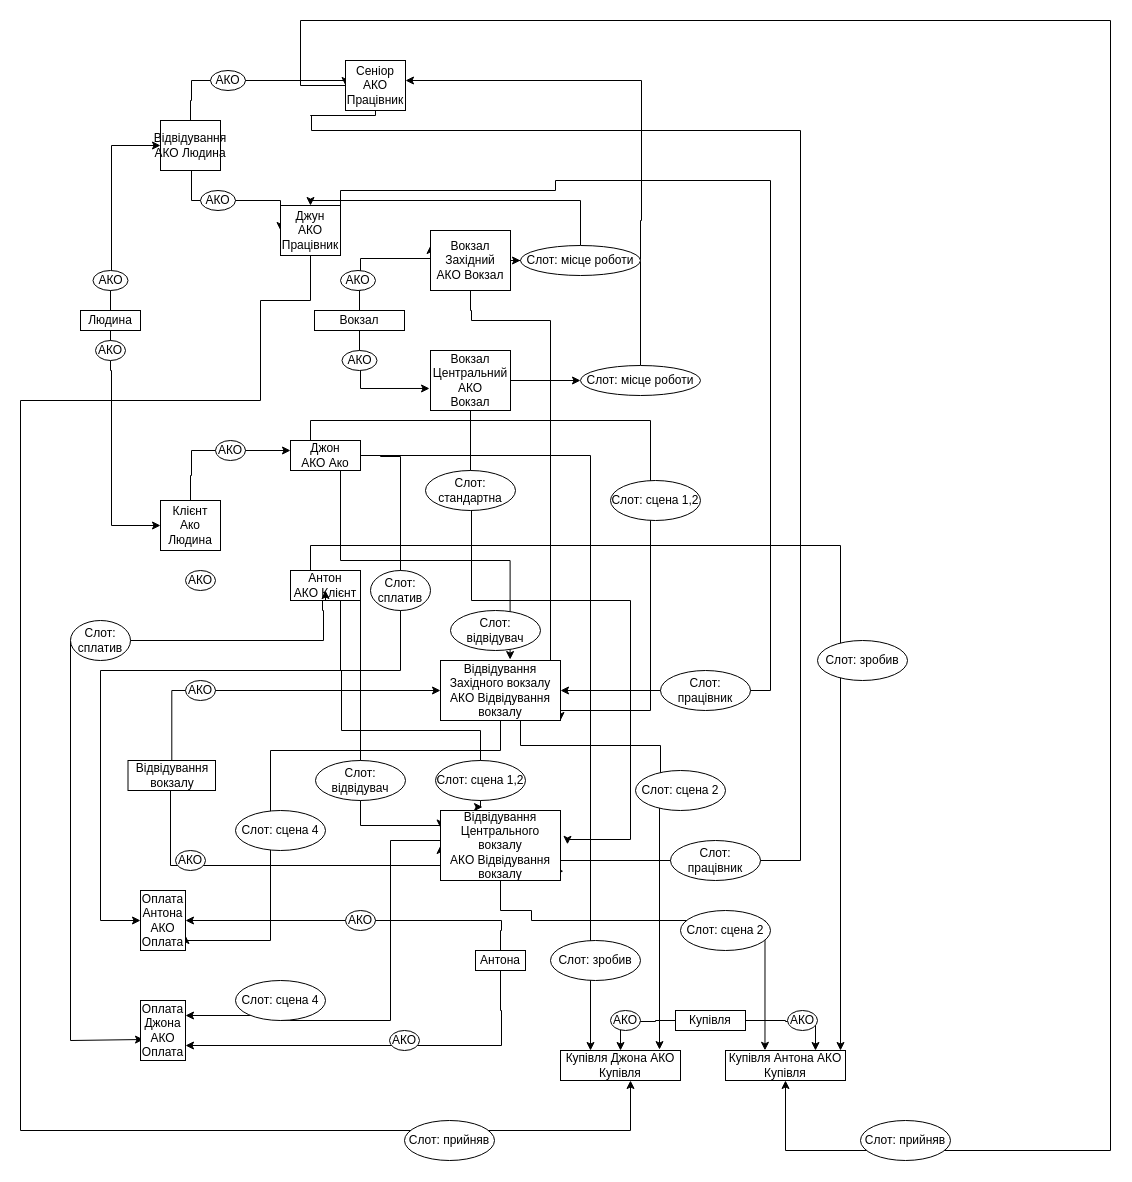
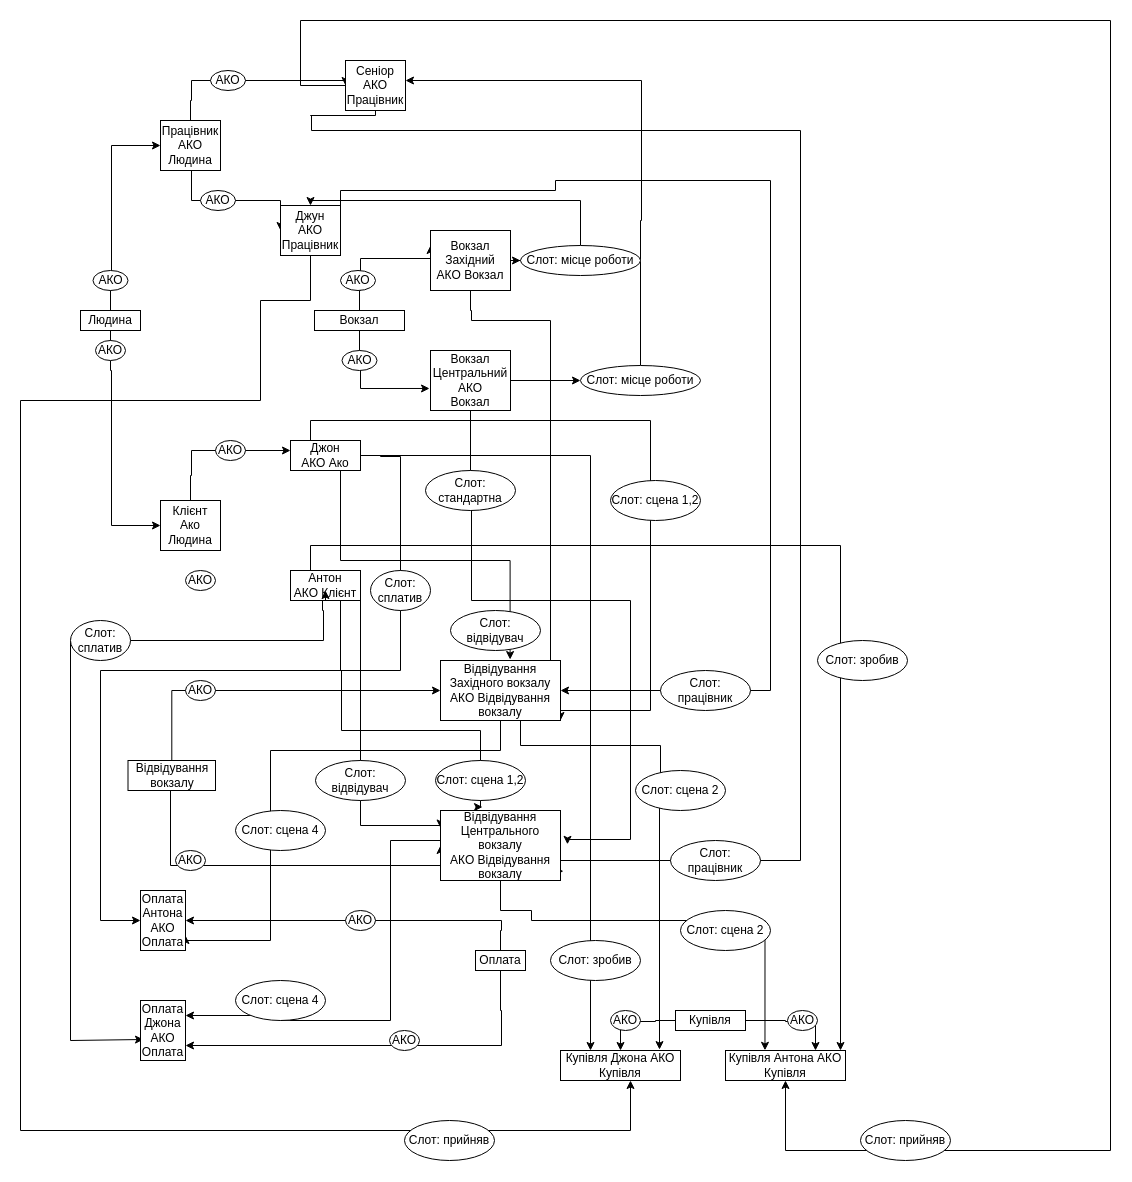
(191, 146) -> (191, 146)
(501, 961) -> (501, 961)
